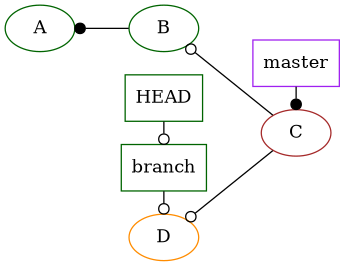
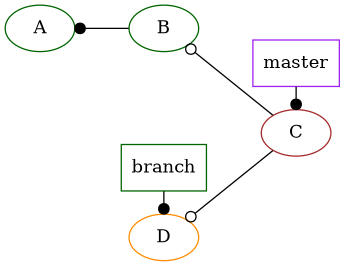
(164, 98) -> none
(164, 197) -> (164, 197)
